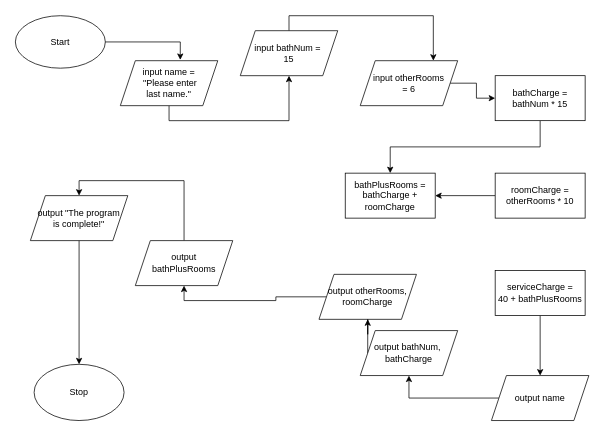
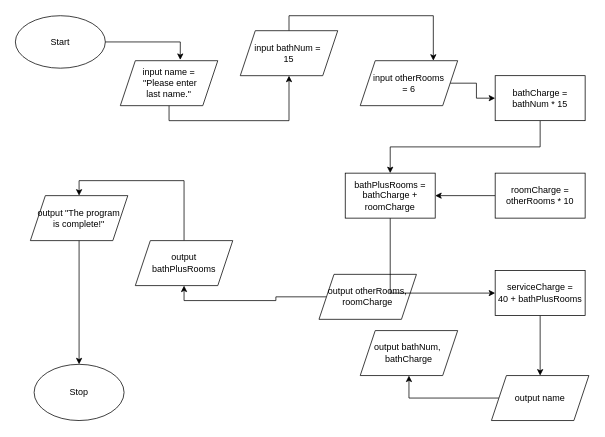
none -> (390, 256)
(368, 319) -> none
